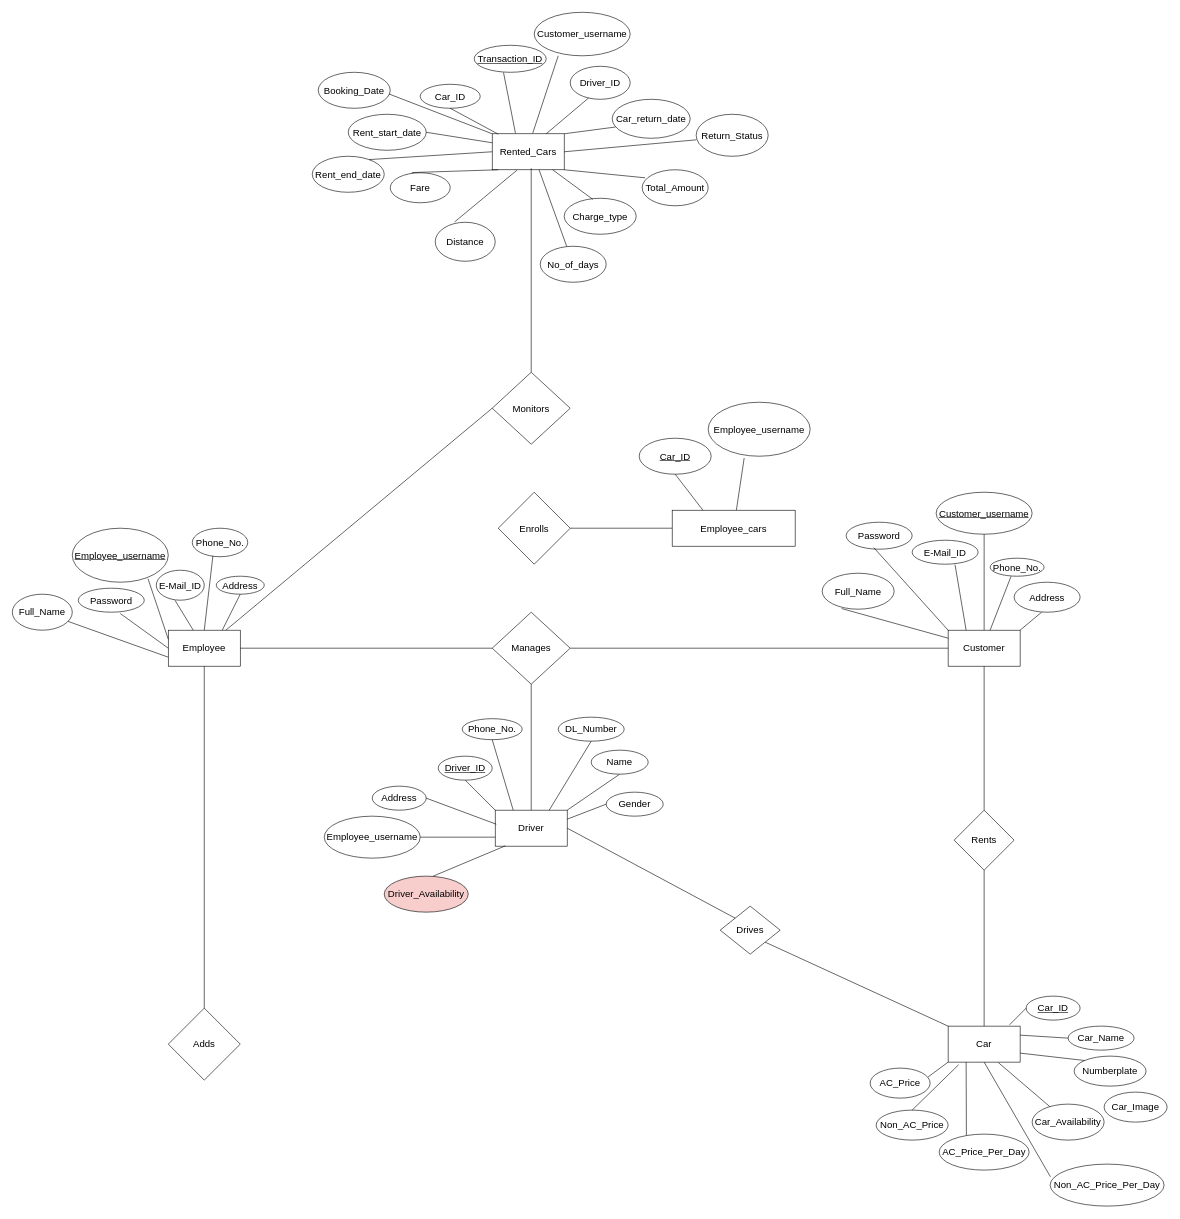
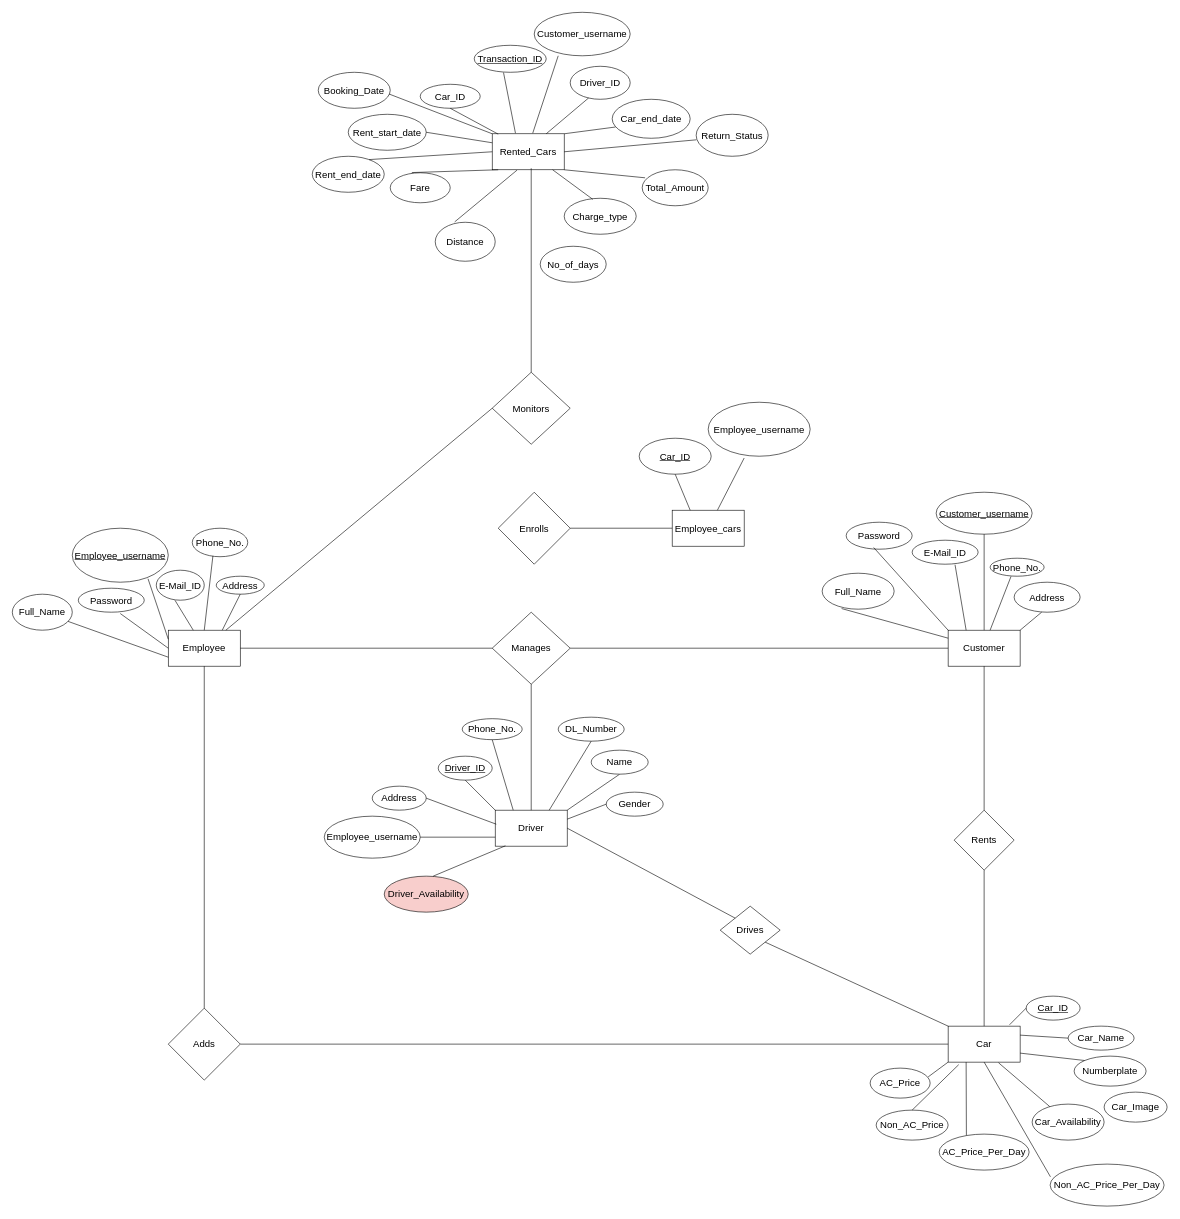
(651, 119) -> (651, 119)
(553, 209) -> none
(734, 528) -> (708, 528)
none -> (594, 1044)
